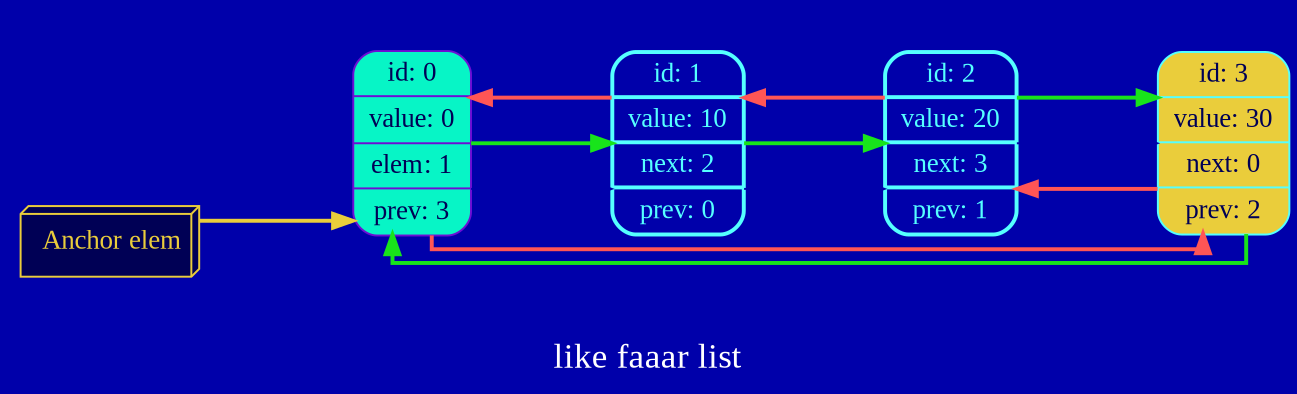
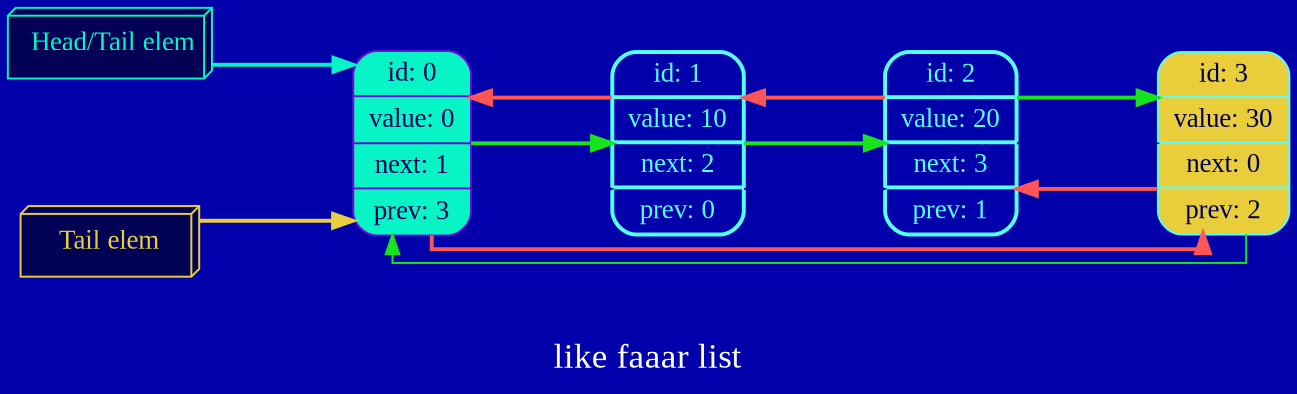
none -> (110, 43)
(412, 165) -> (412, 165)
(110, 241) -> (110, 241)
(829, 263) -> (829, 263)
